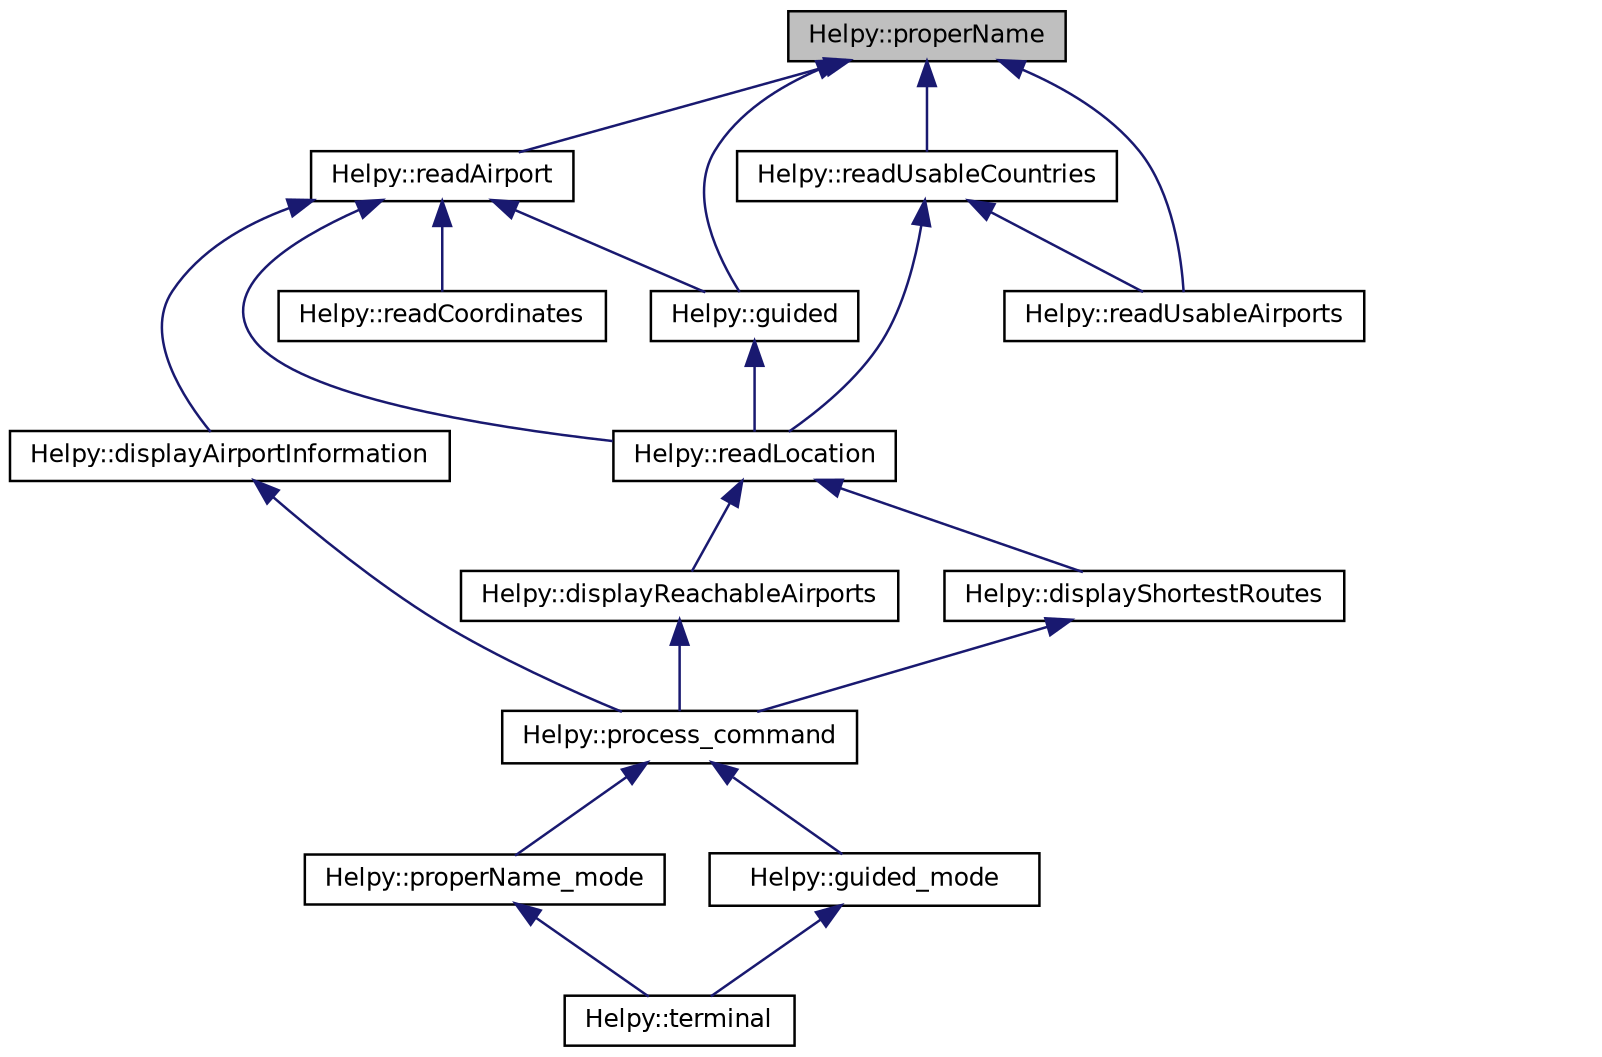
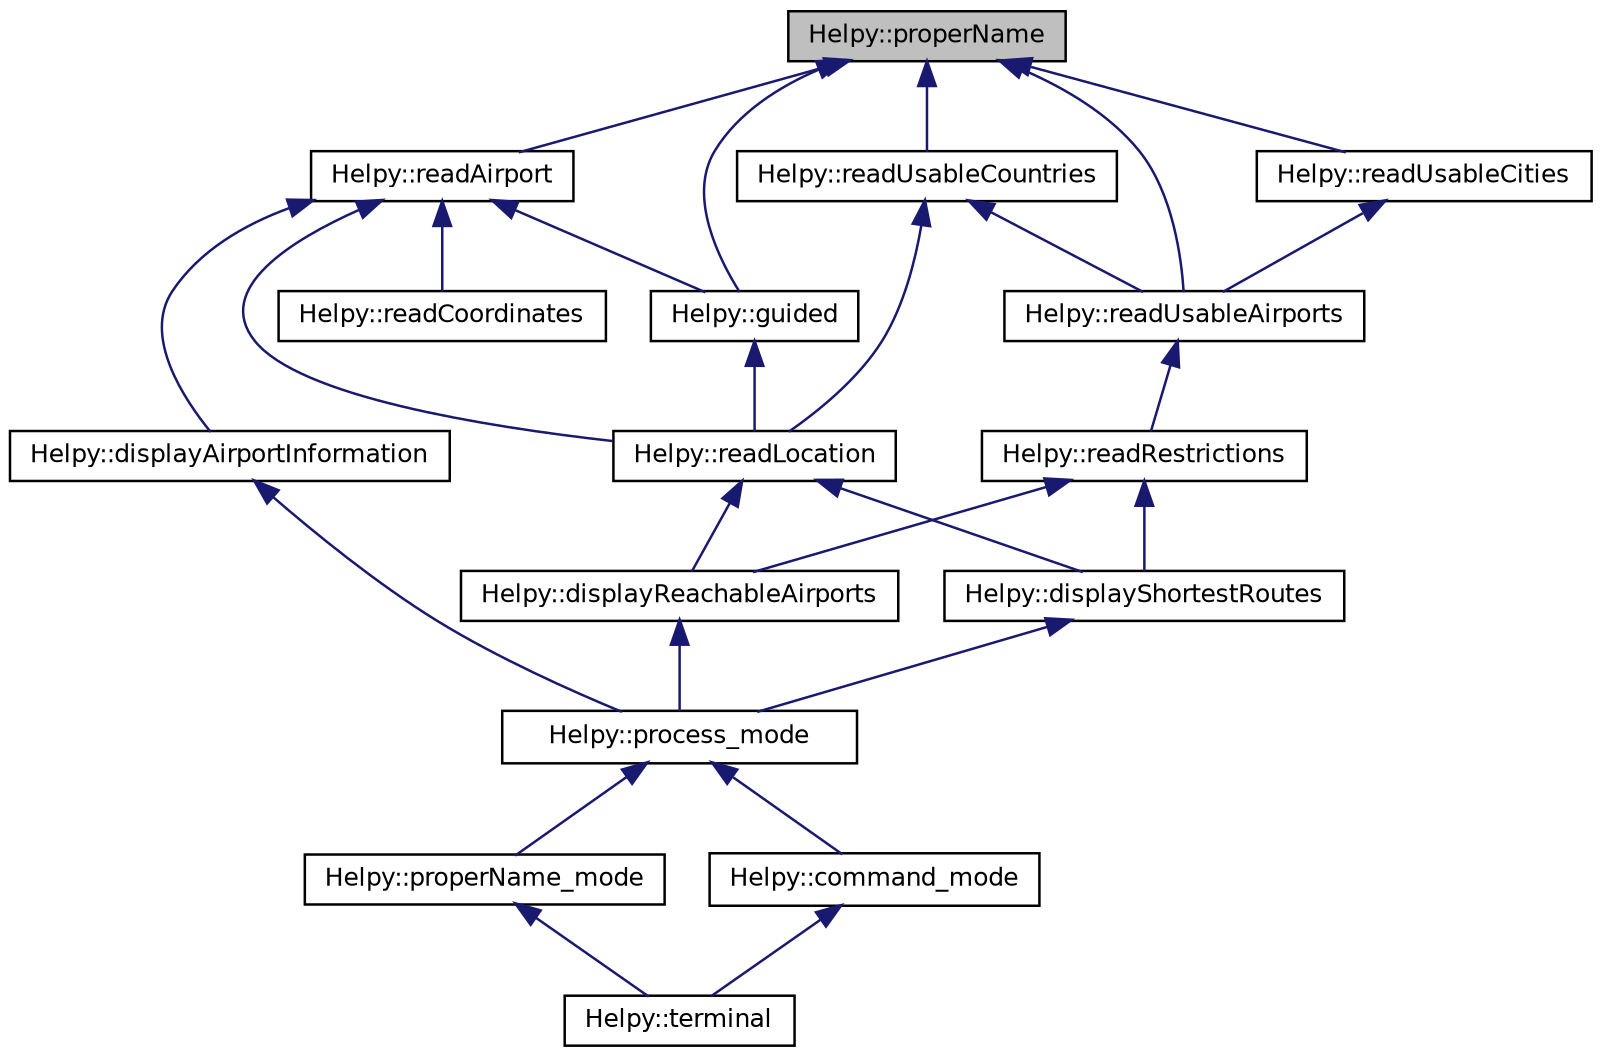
none -> (1424, 176)
none -> (1144, 456)
(680, 737) -> (680, 737)
(875, 880) -> (875, 880)
